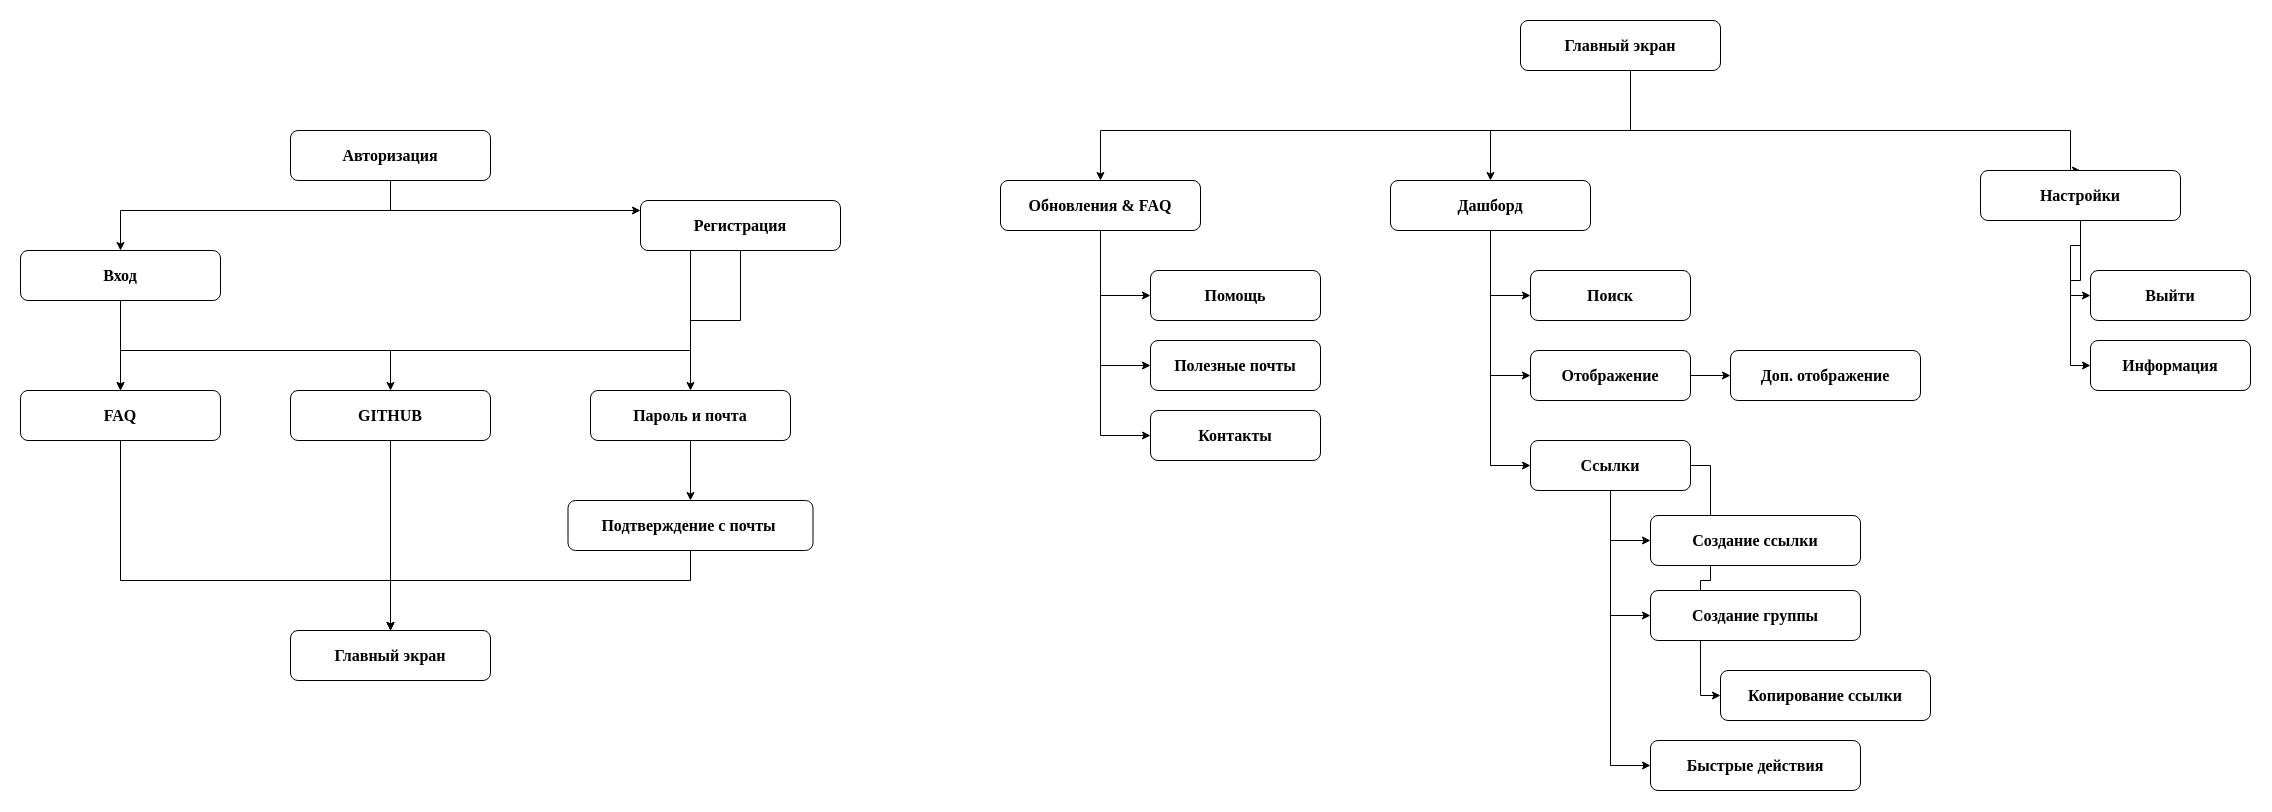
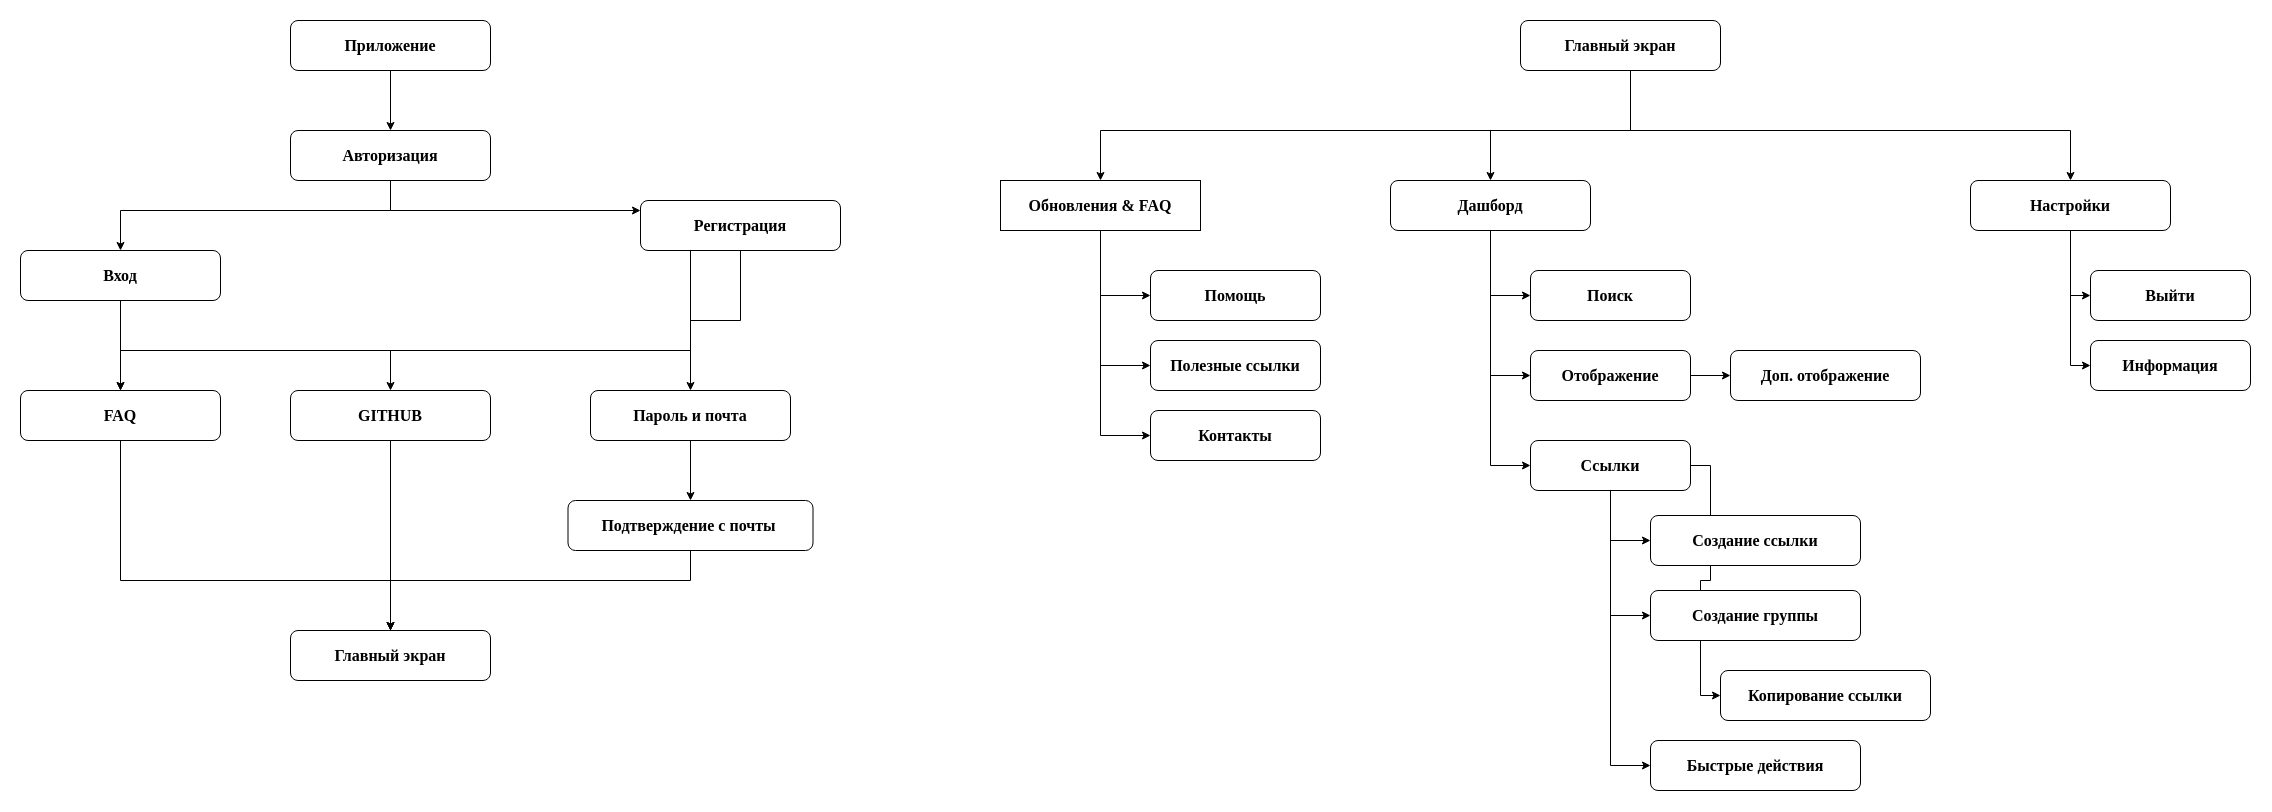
none -> (391, 46)
none -> (391, 97)
(2081, 196) -> (2071, 206)
(1101, 206) -> (1101, 206)
(1236, 366) -> (1236, 366)
